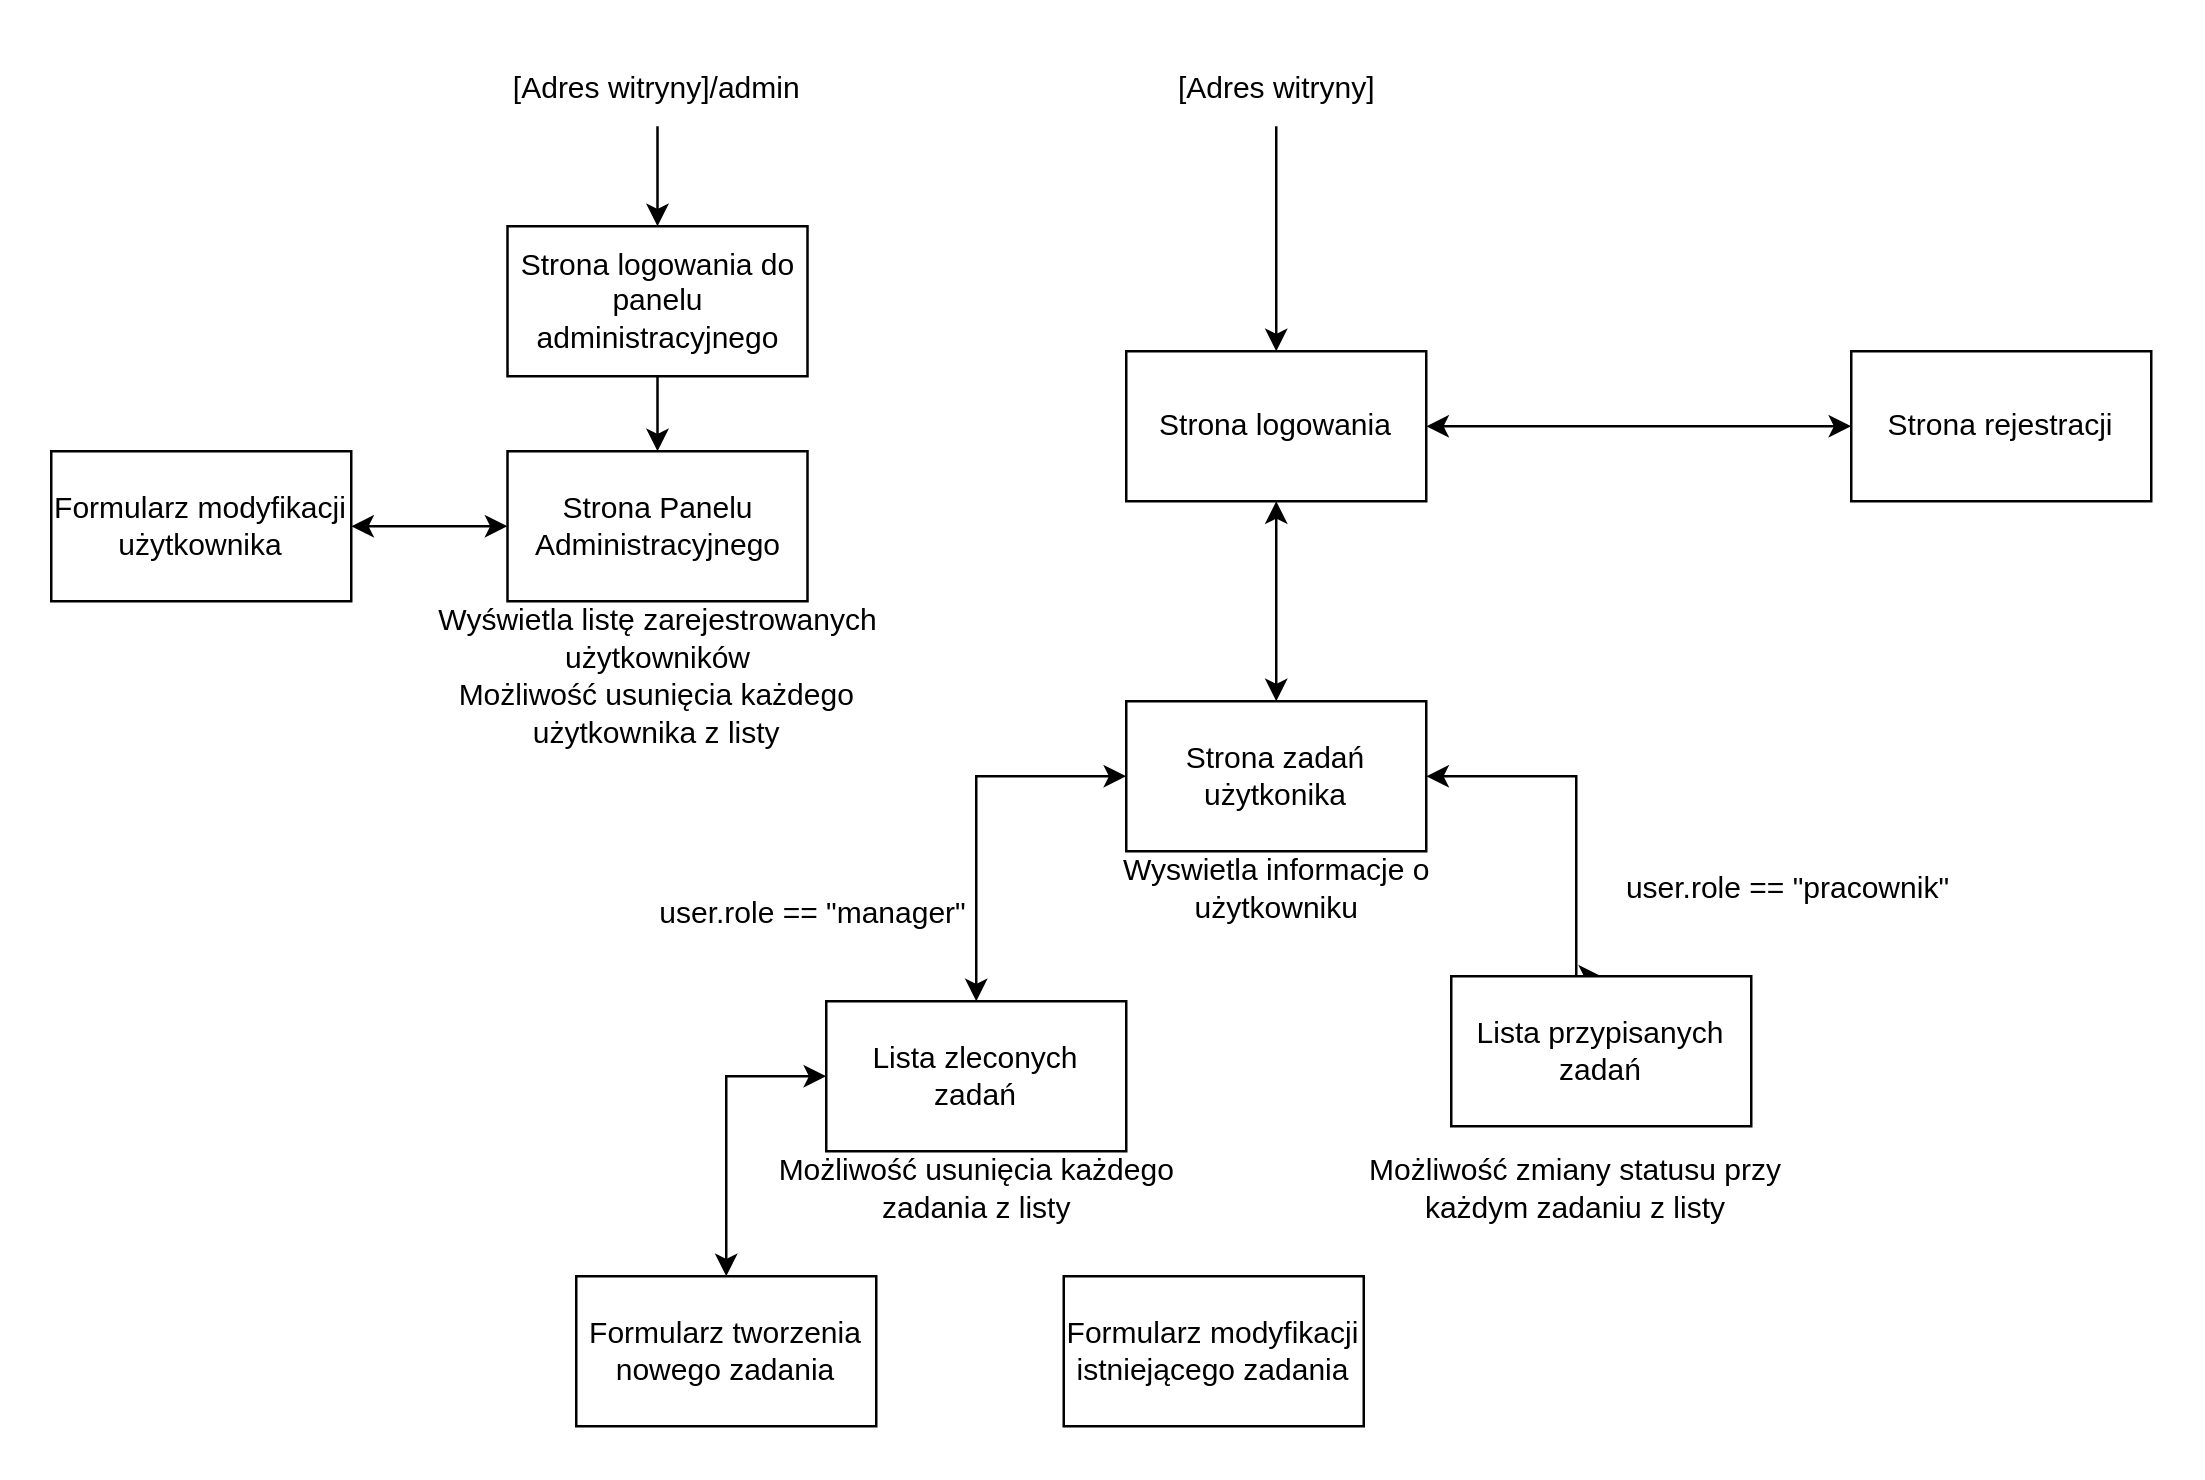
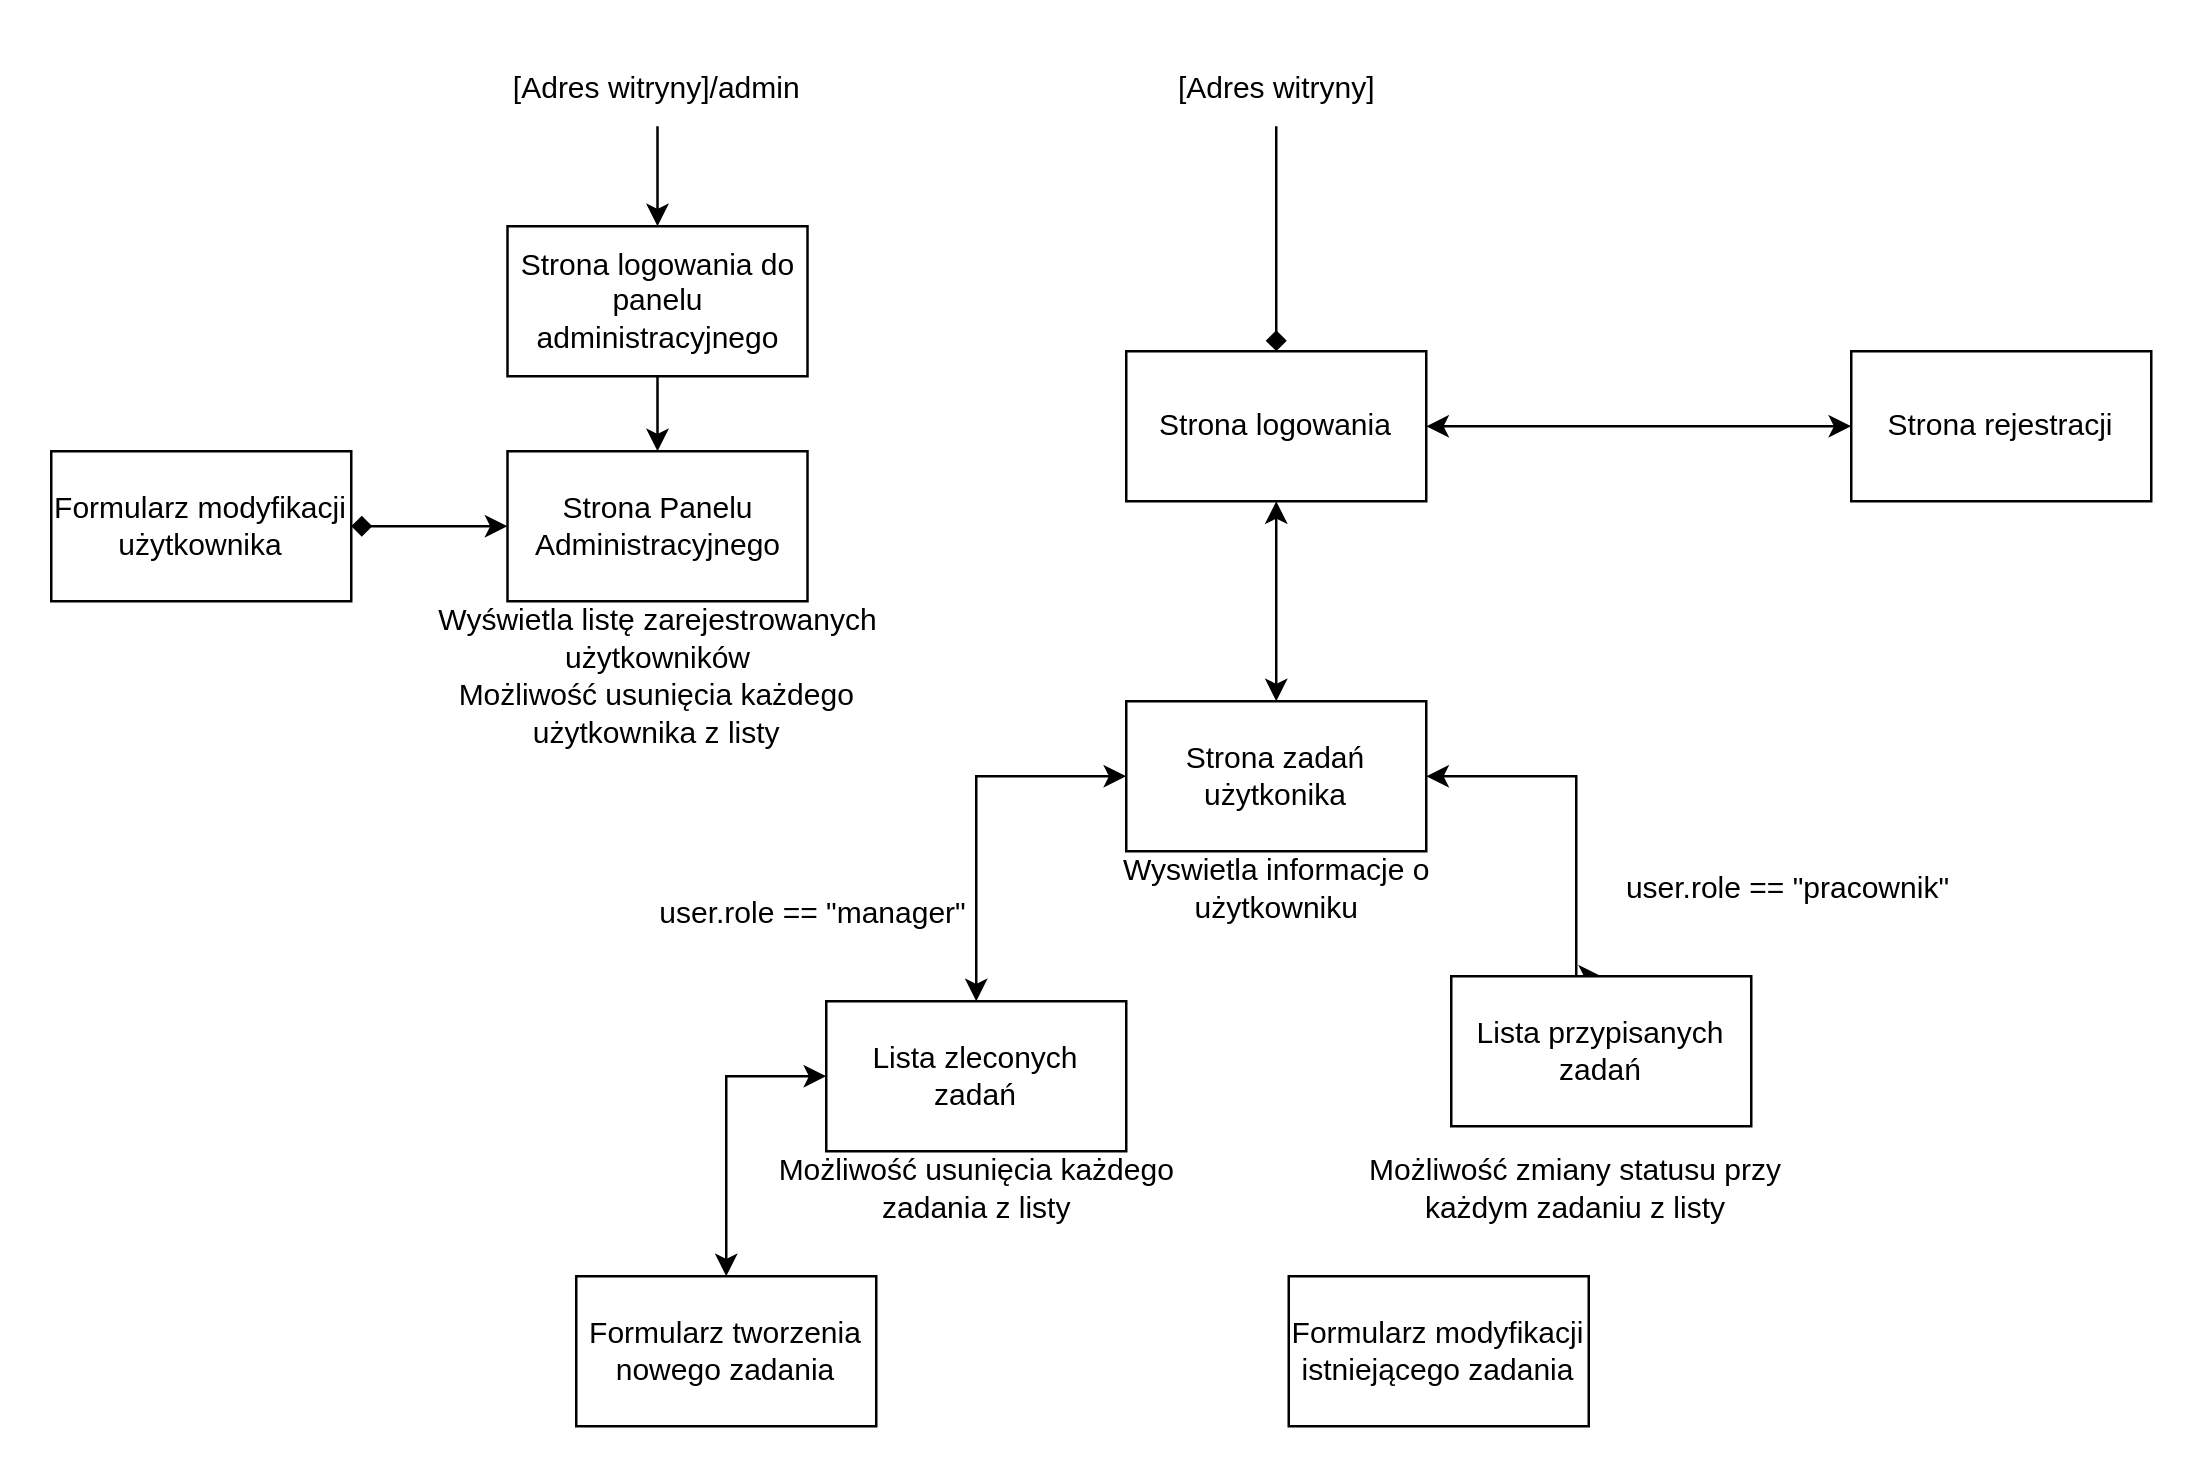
(1276, 332) -> (1276, 331)
(370, 526) -> (372, 526)
(1214, 1351) -> (1439, 1351)
